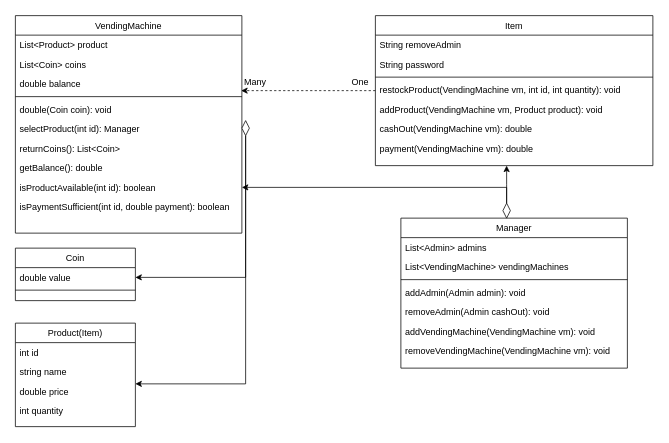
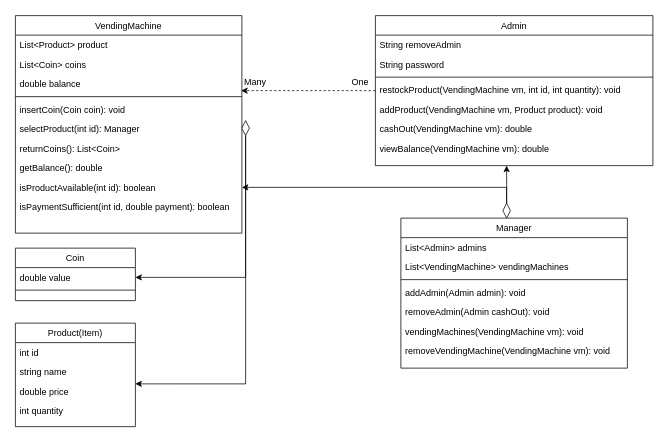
(514, 26) -> (514, 26)
(69, 110) -> (78, 110)
(458, 149) -> (466, 149)
(501, 332) -> (496, 332)
